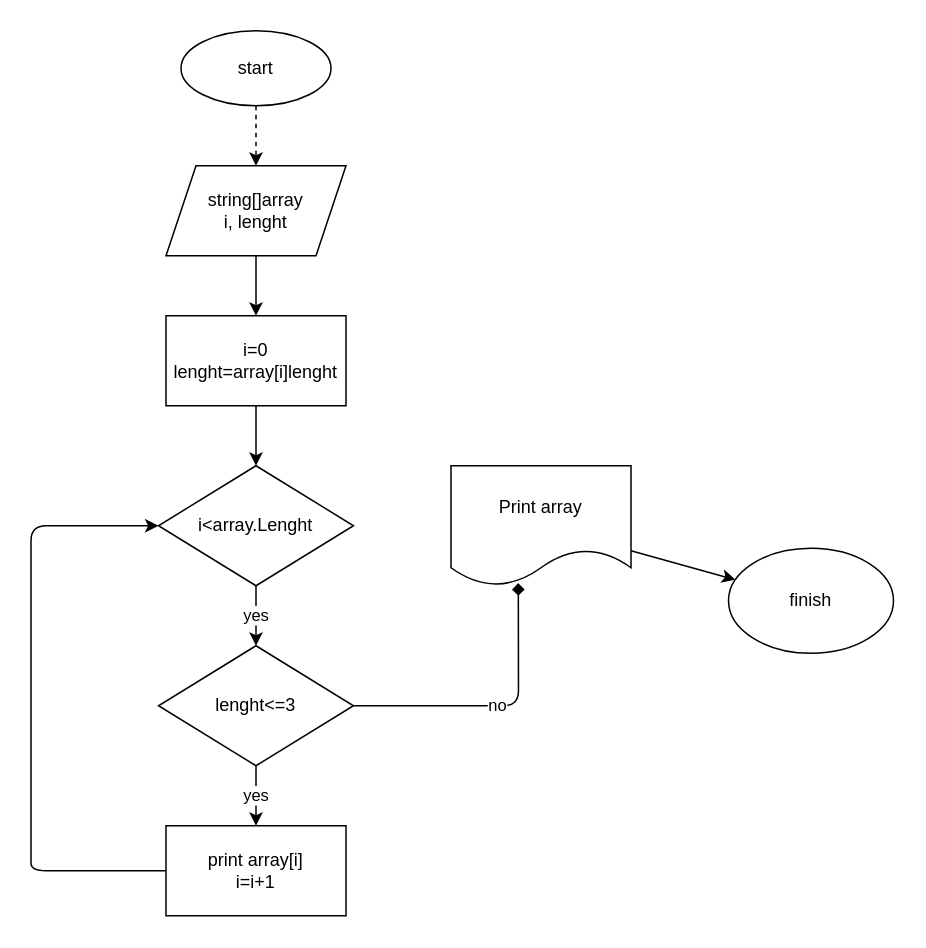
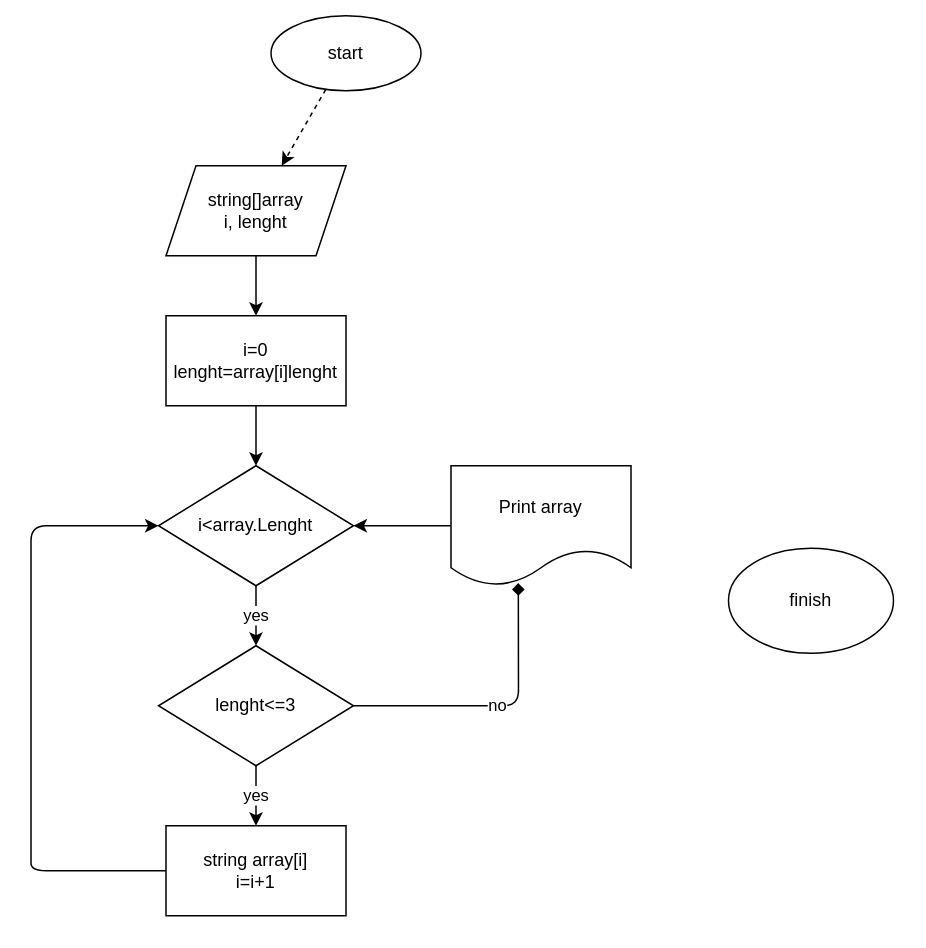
(256, 68) -> (346, 53)
(678, 564) -> (407, 526)
(256, 871) -> (256, 871)
